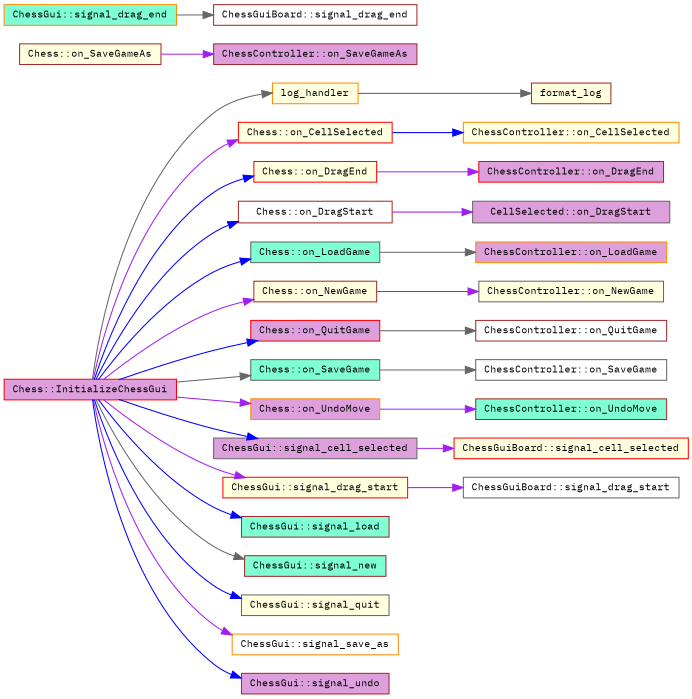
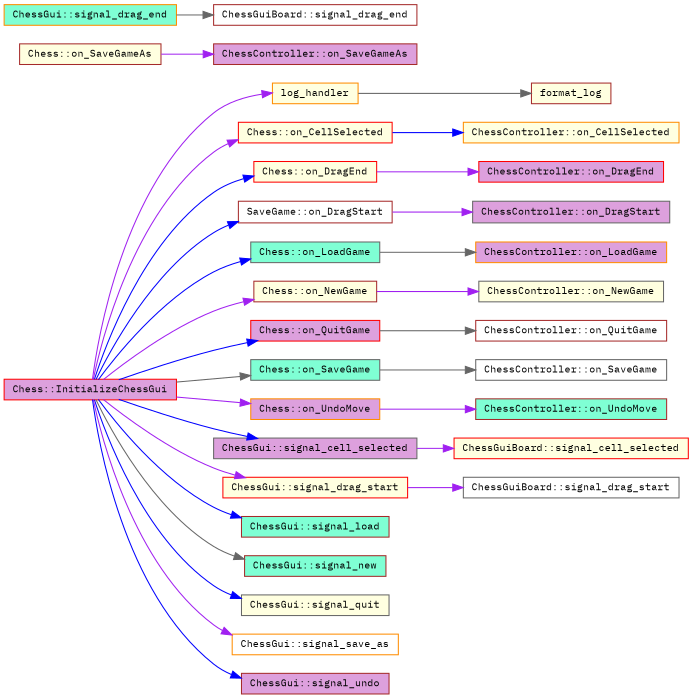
(141, 211) -> (141, 211)
(315, 212) -> (315, 212)
(571, 212) -> (571, 212)
